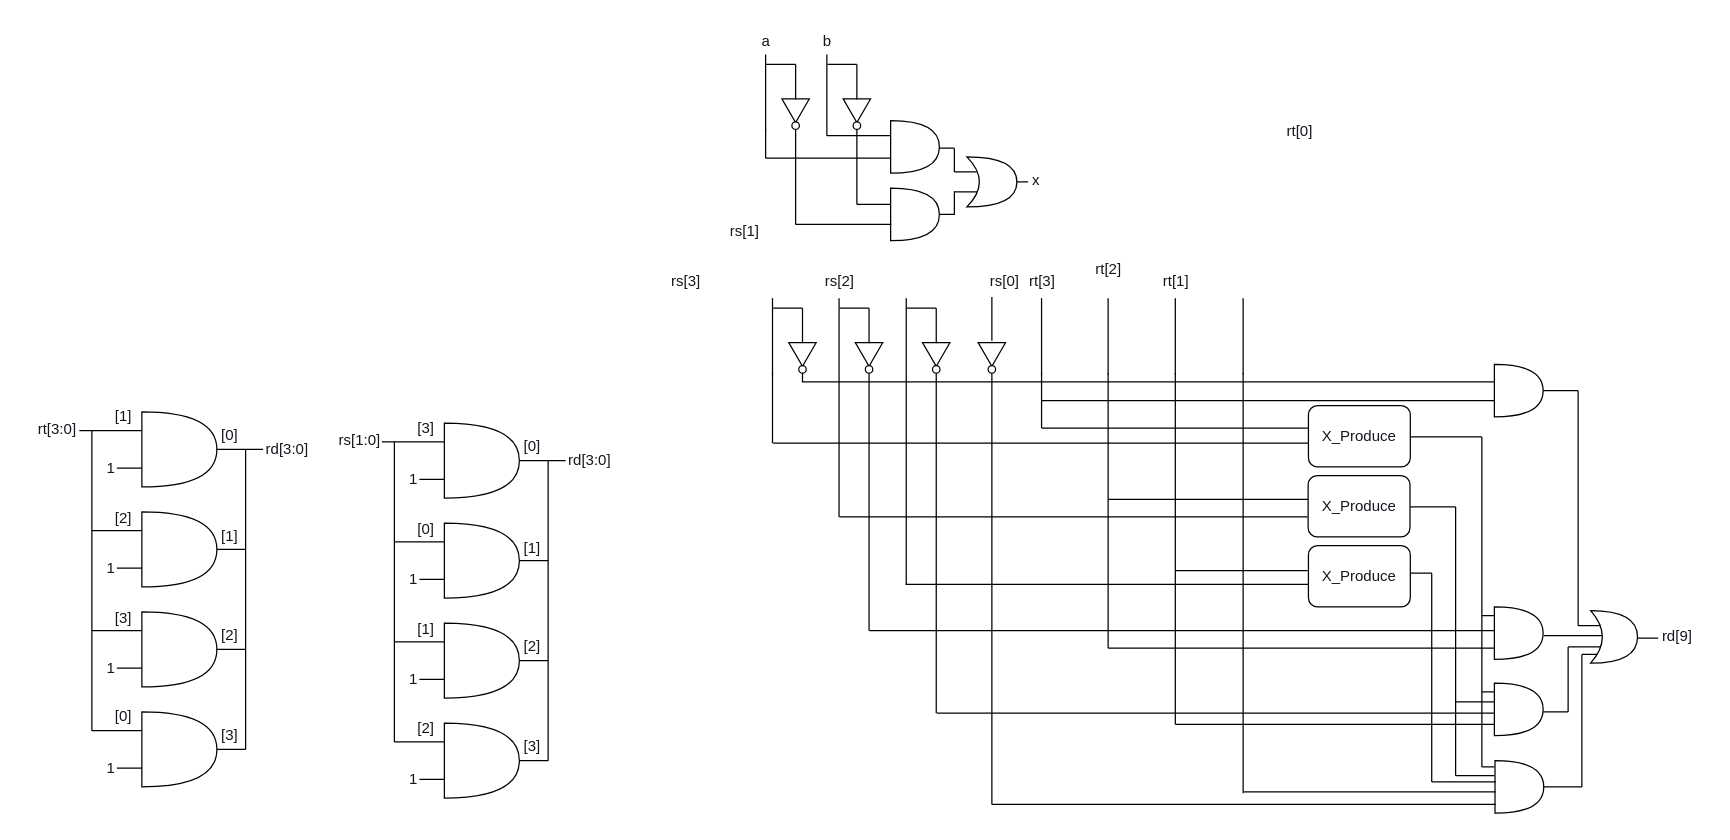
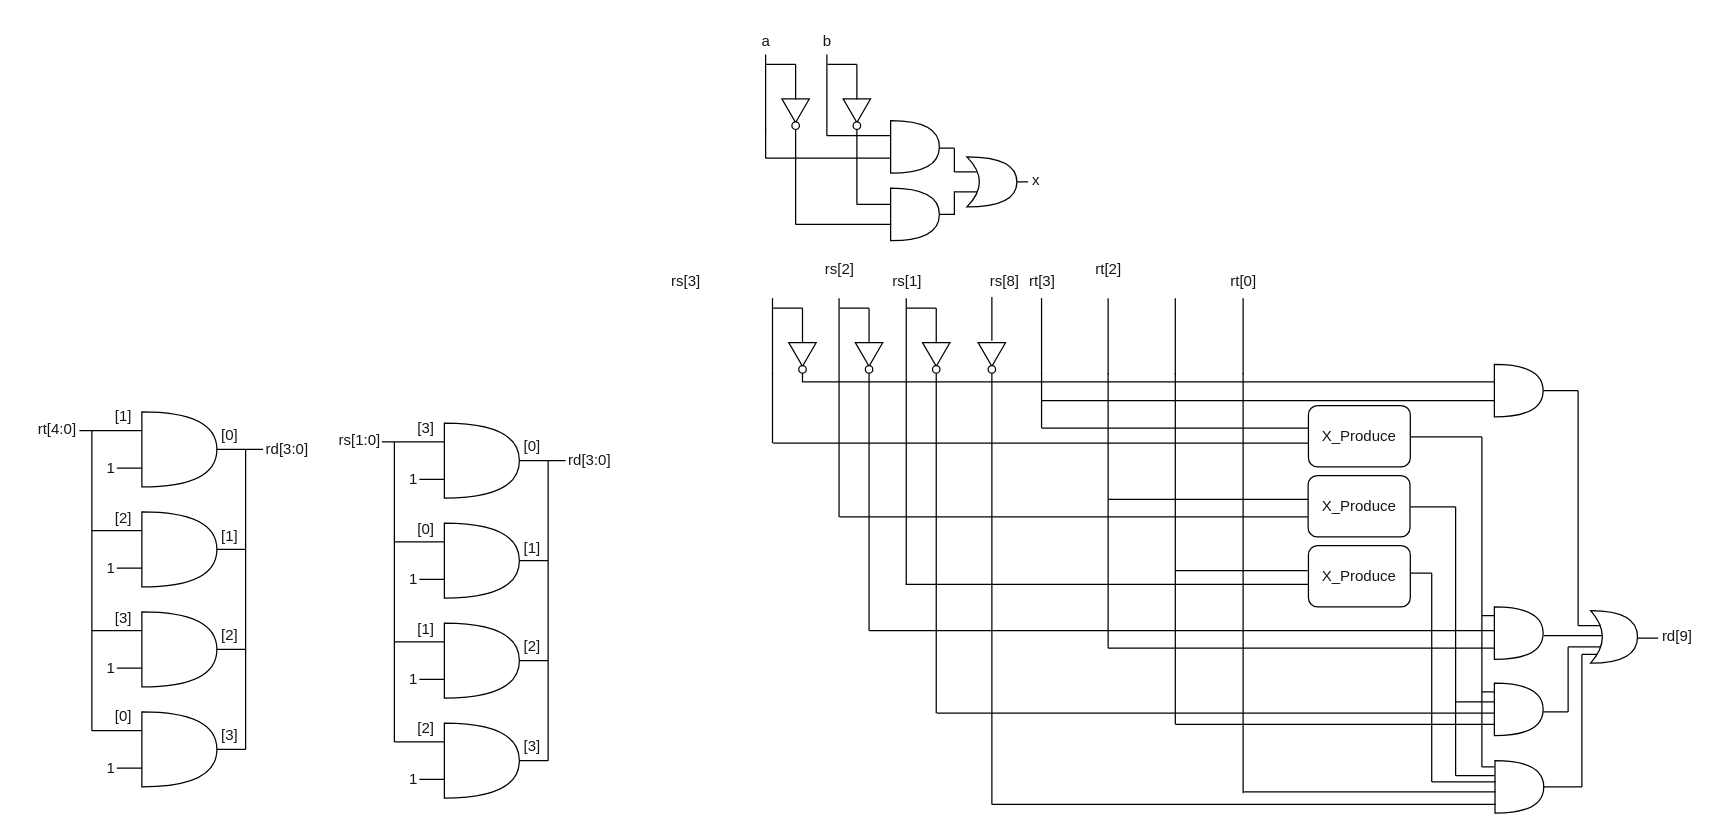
(1299, 132) -> (1243, 282)
(744, 232) -> (906, 282)
(839, 282) -> (839, 269)
(1005, 282) -> (1005, 282)
(1175, 282) -> none
(58, 429) -> (58, 429)
